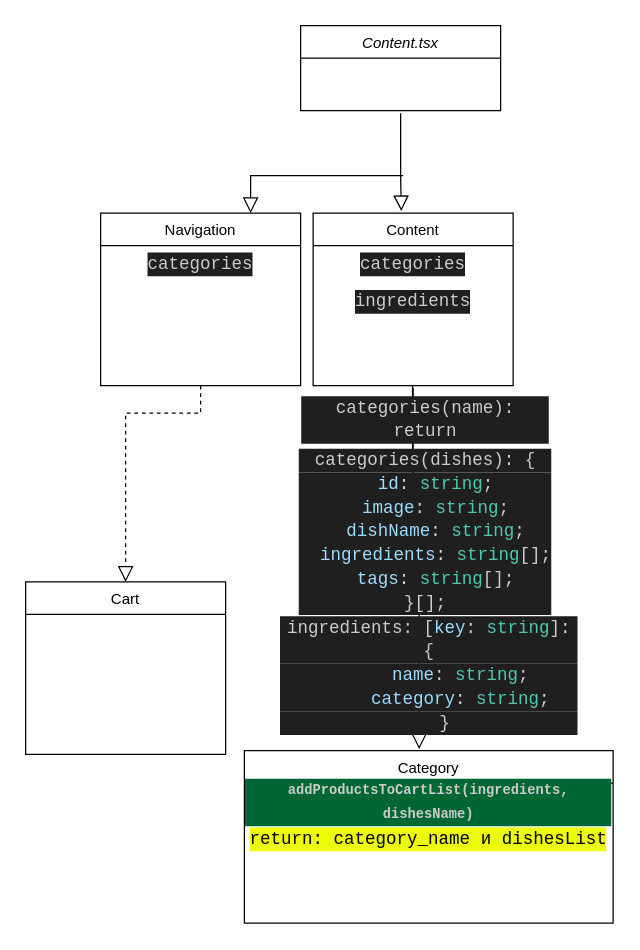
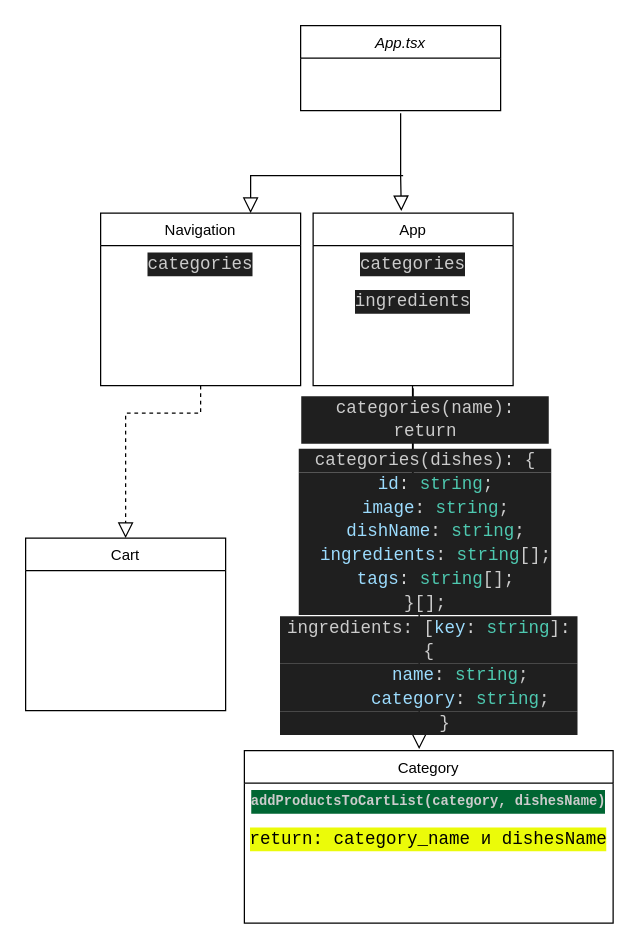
(400, 43) -> (400, 43)
(413, 230) -> (413, 230)
(126, 668) -> (126, 624)
(429, 802) -> (429, 802)
(429, 839) -> (429, 839)
